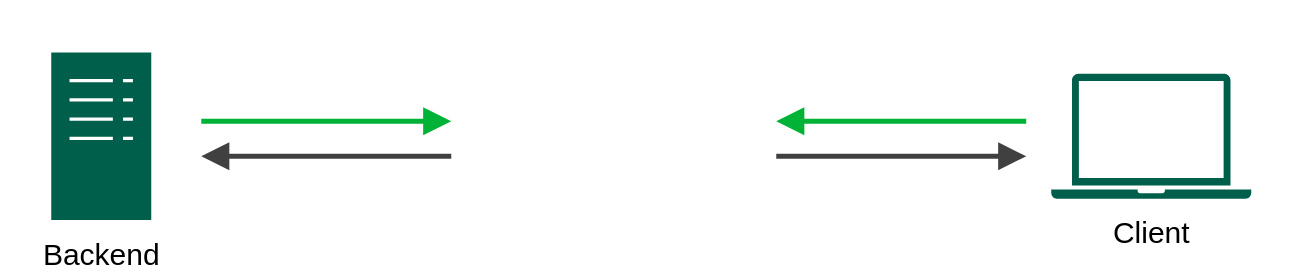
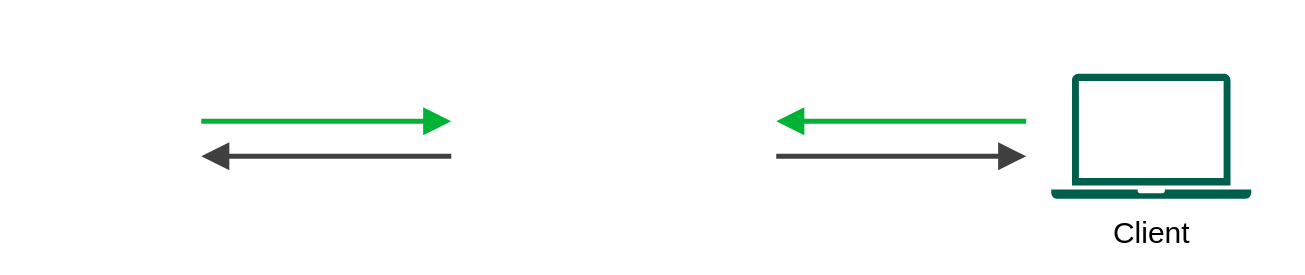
(101, 136) -> none
